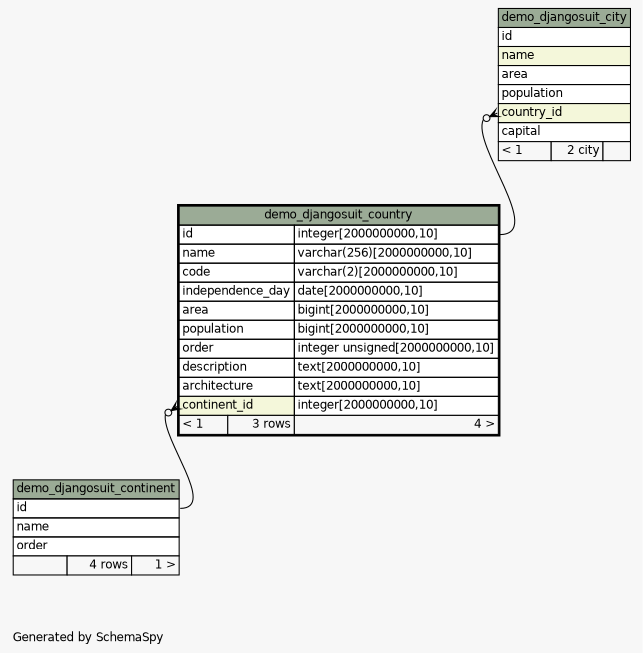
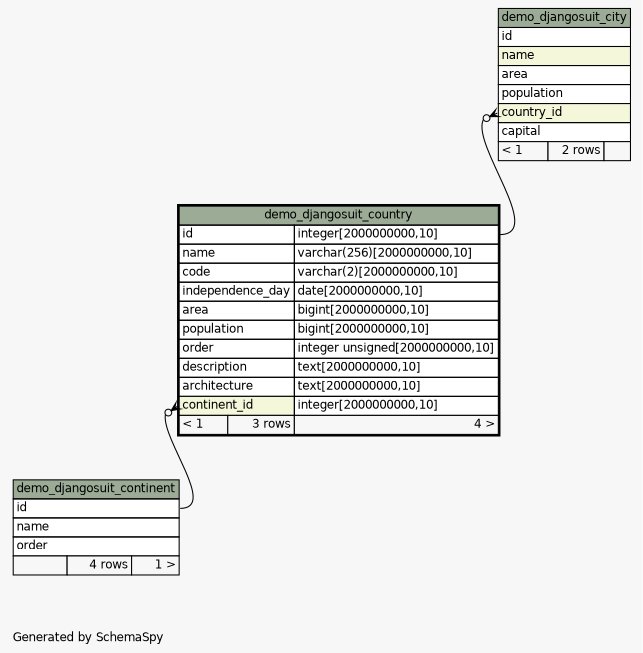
(583, 151) -> (581, 151)
